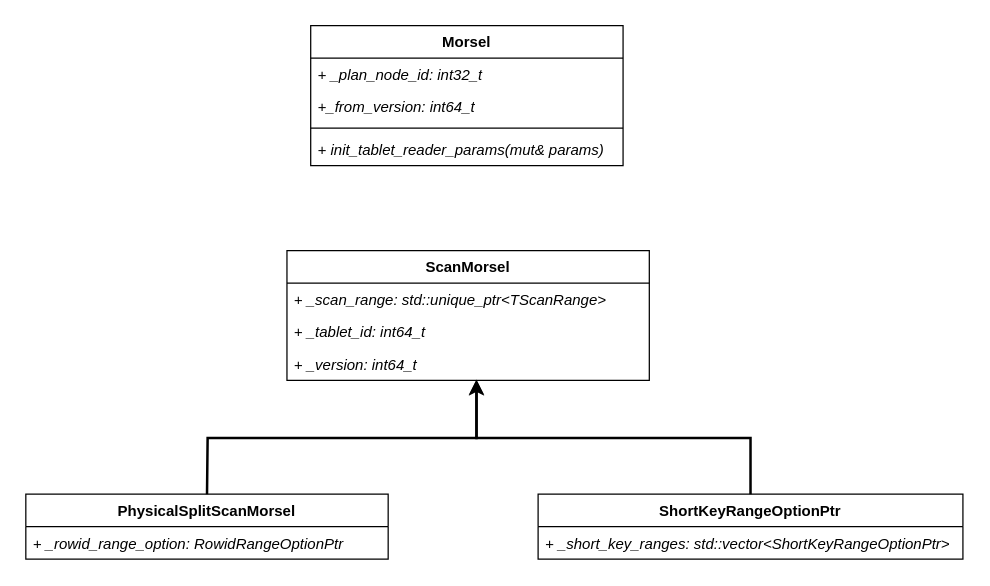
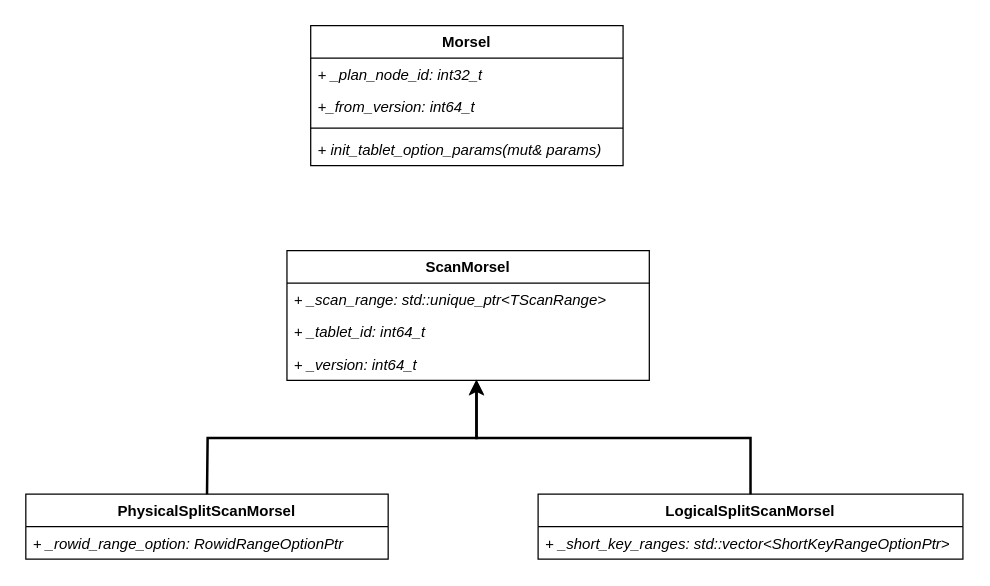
(468, 160) -> (468, 160)
(751, 512) -> (751, 512)
